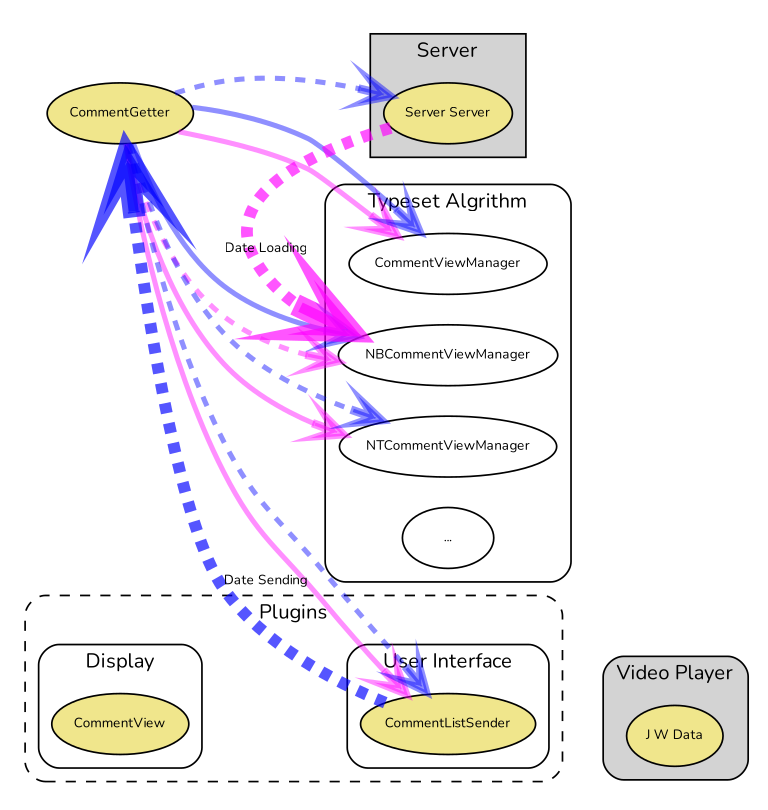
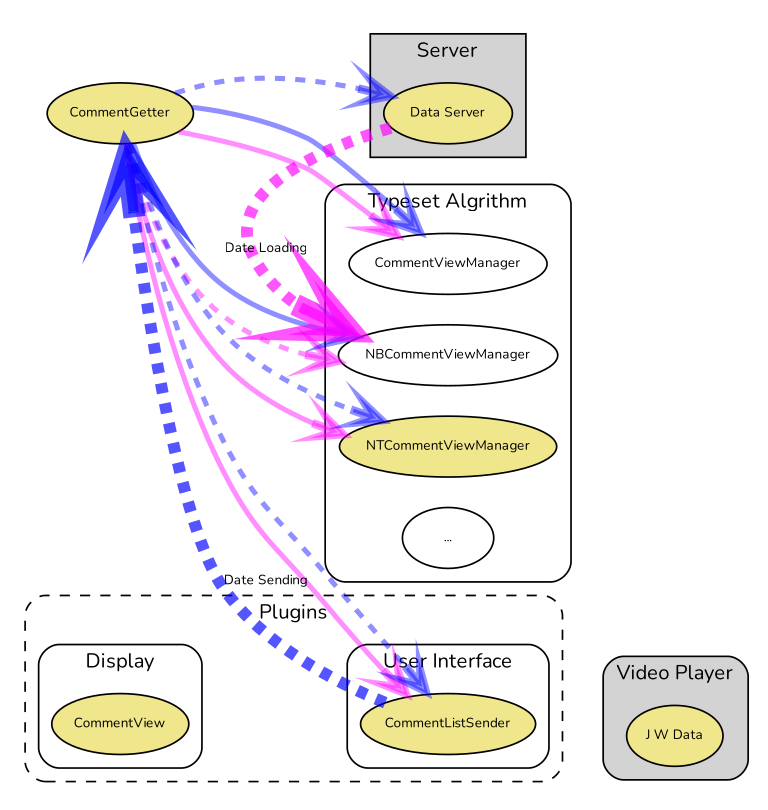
(448, 113) -> (448, 113)
(448, 447) -> (448, 447)
